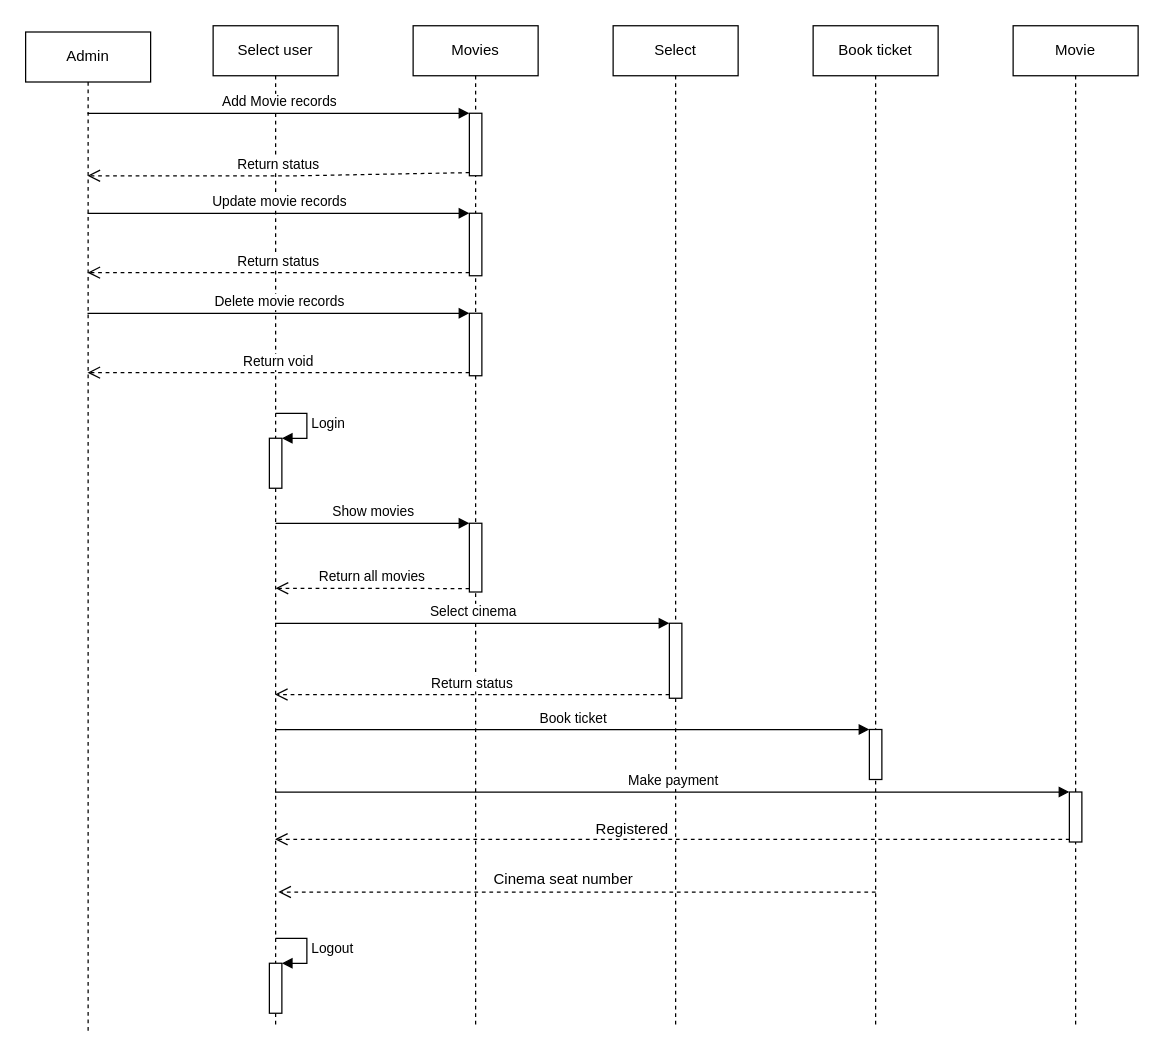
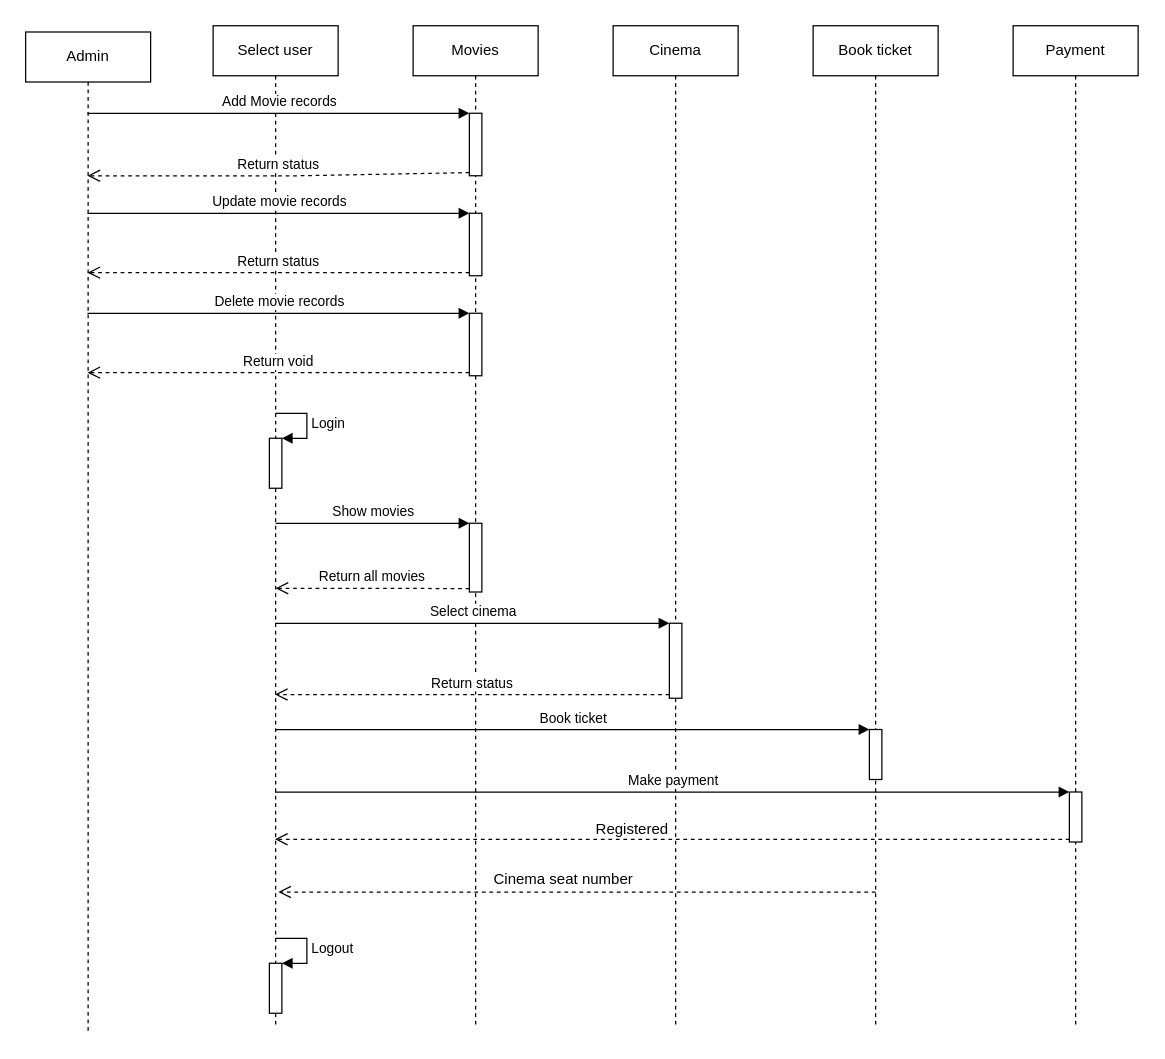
(676, 51) -> (676, 51)
(1076, 51) -> (1076, 51)
